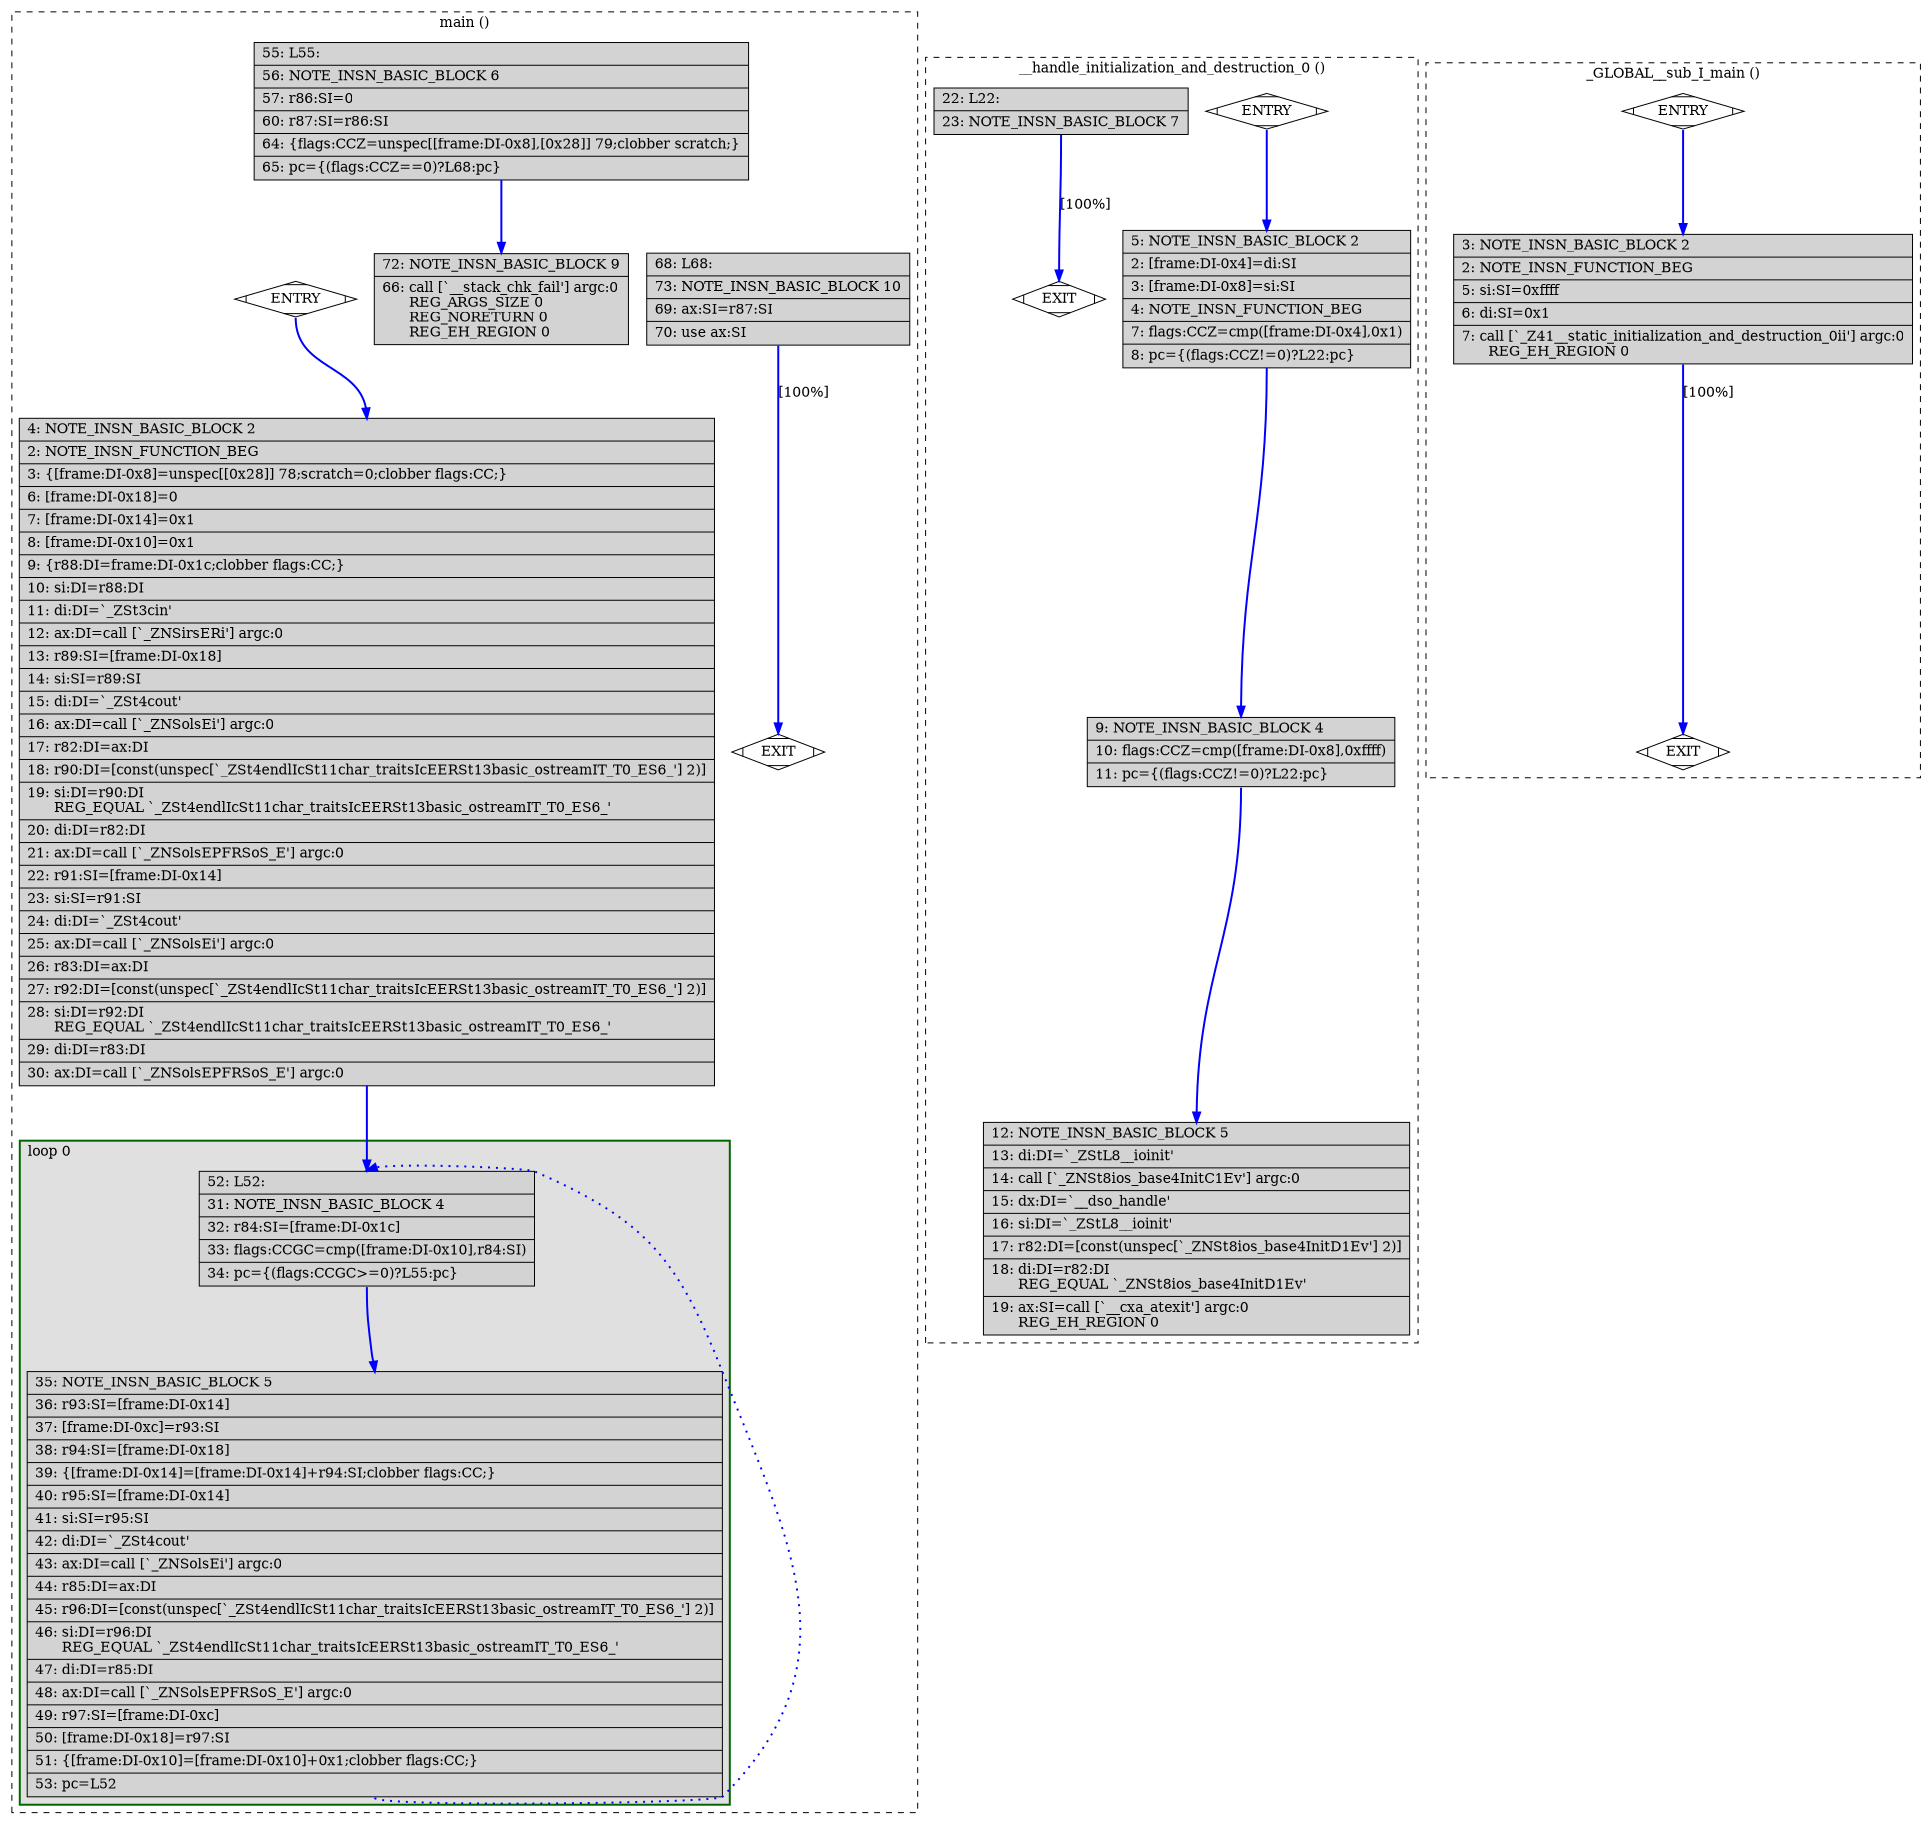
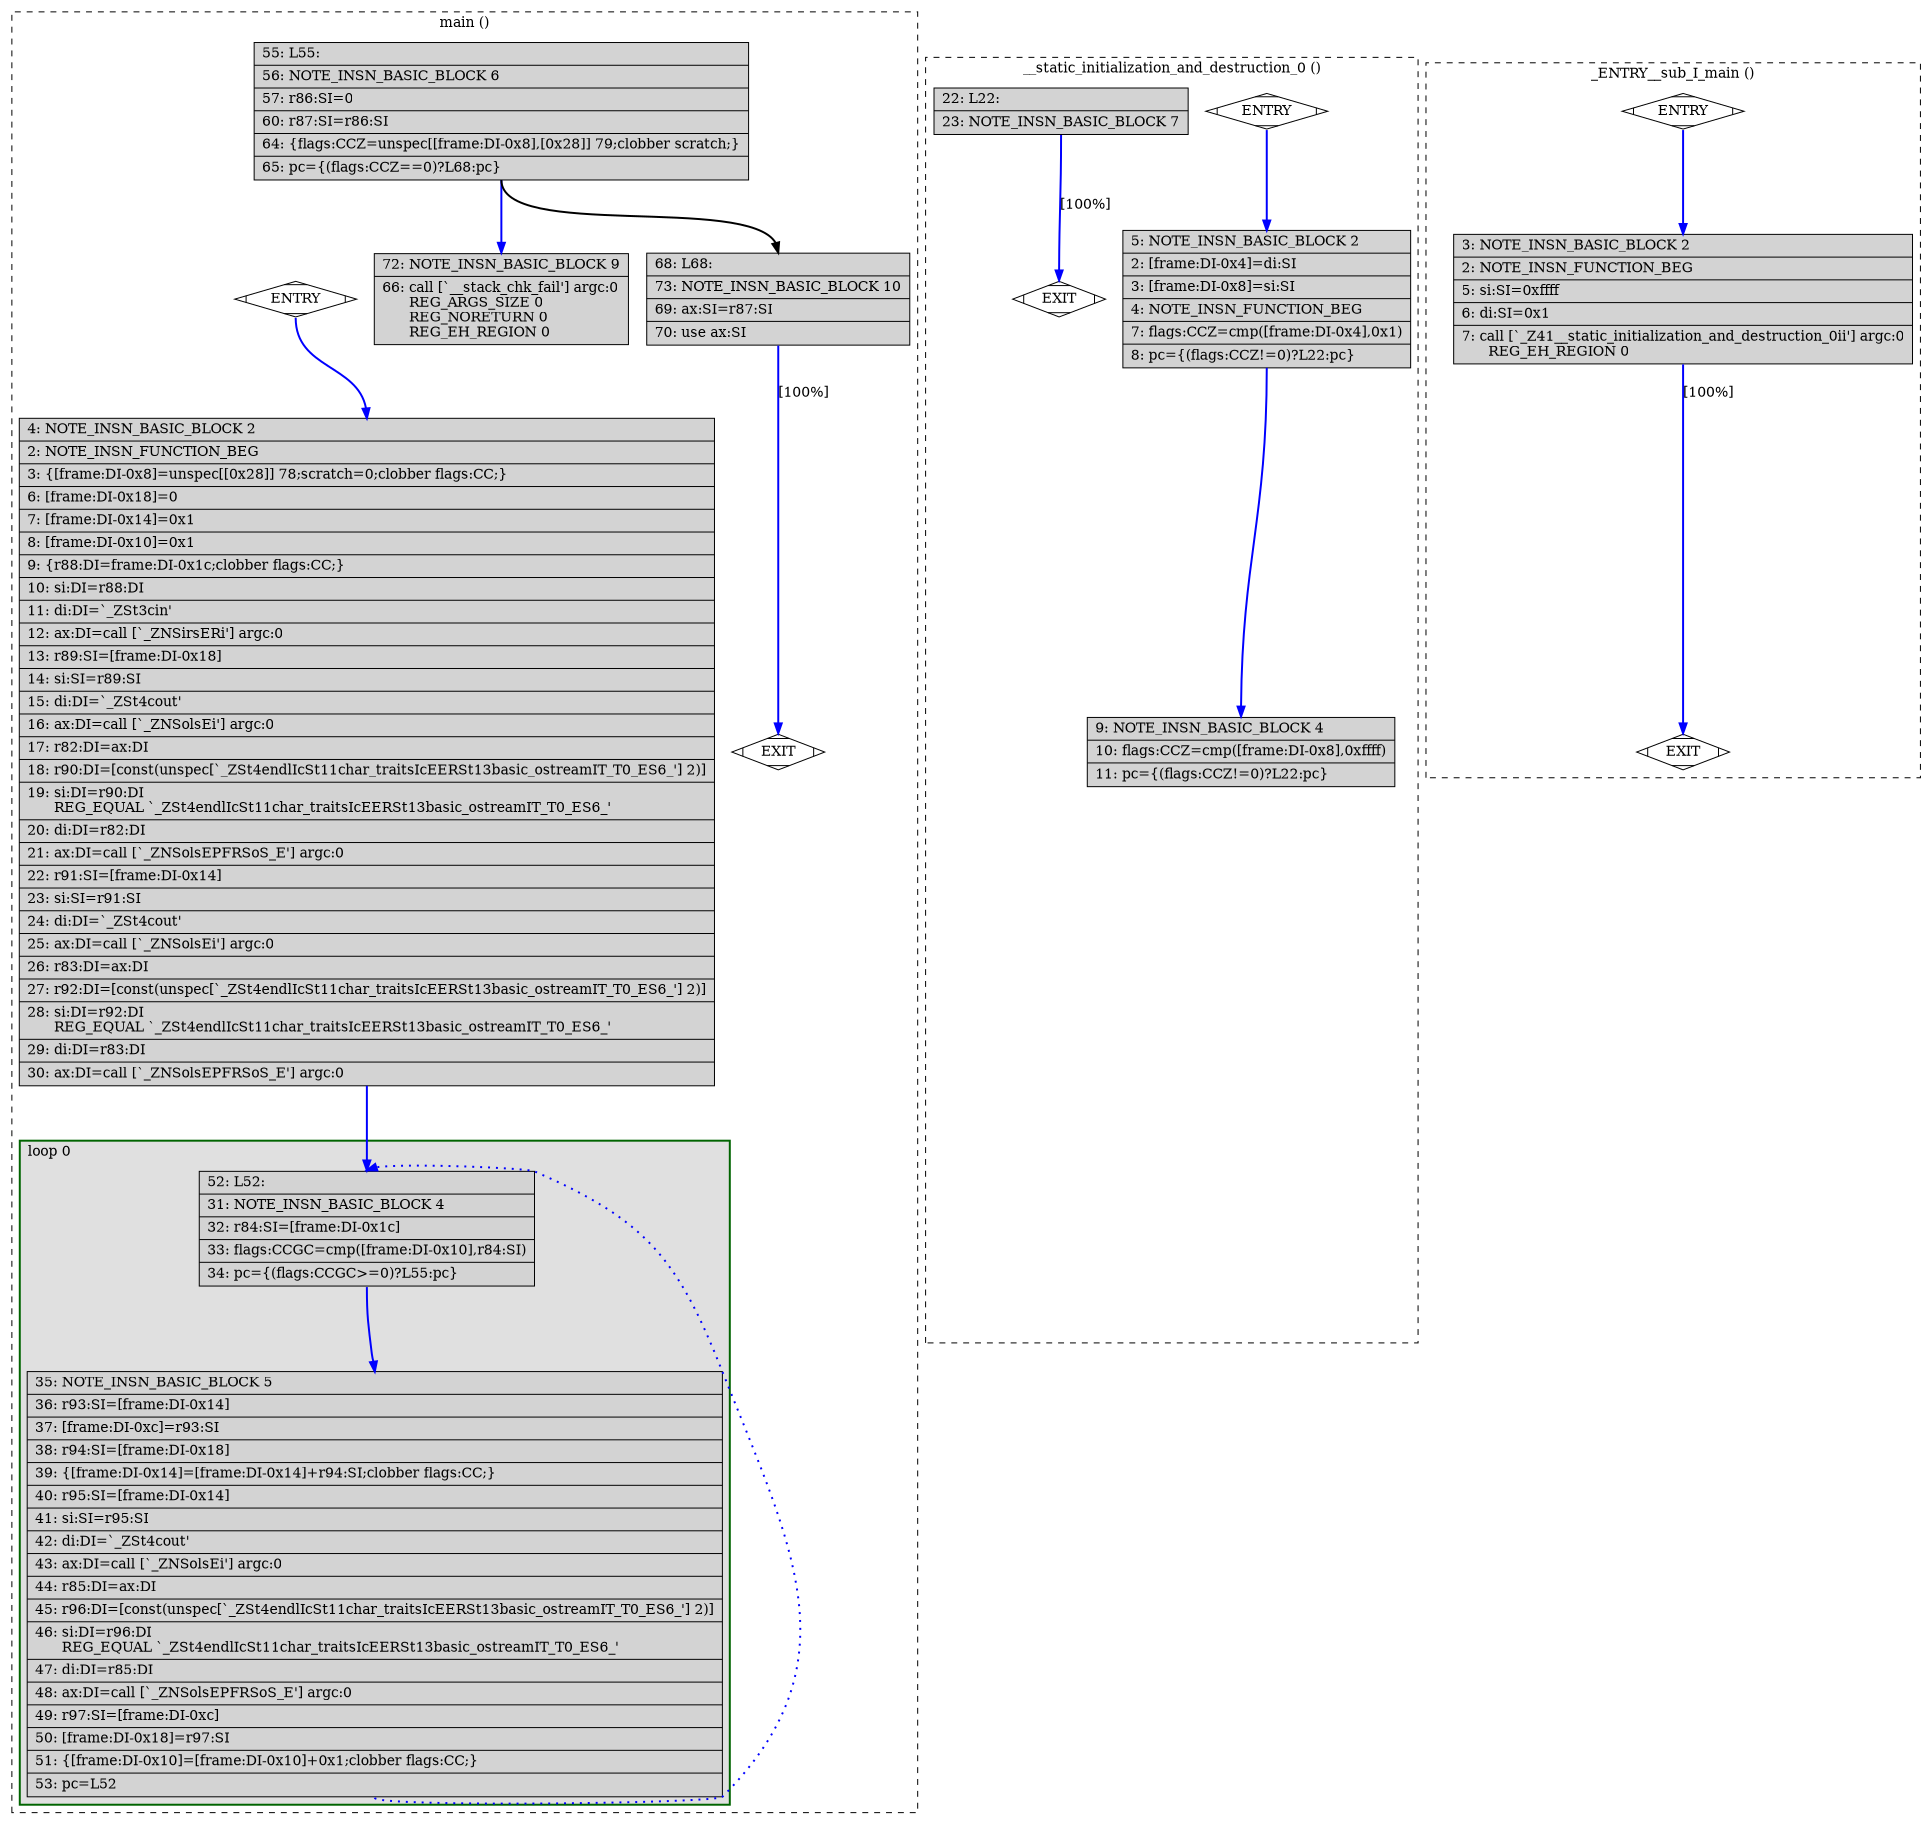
(1172, 69) -> (1172, 69)
(1673, 74) -> (1673, 74)
none -> (635, 216)
(1197, 1229) -> none
